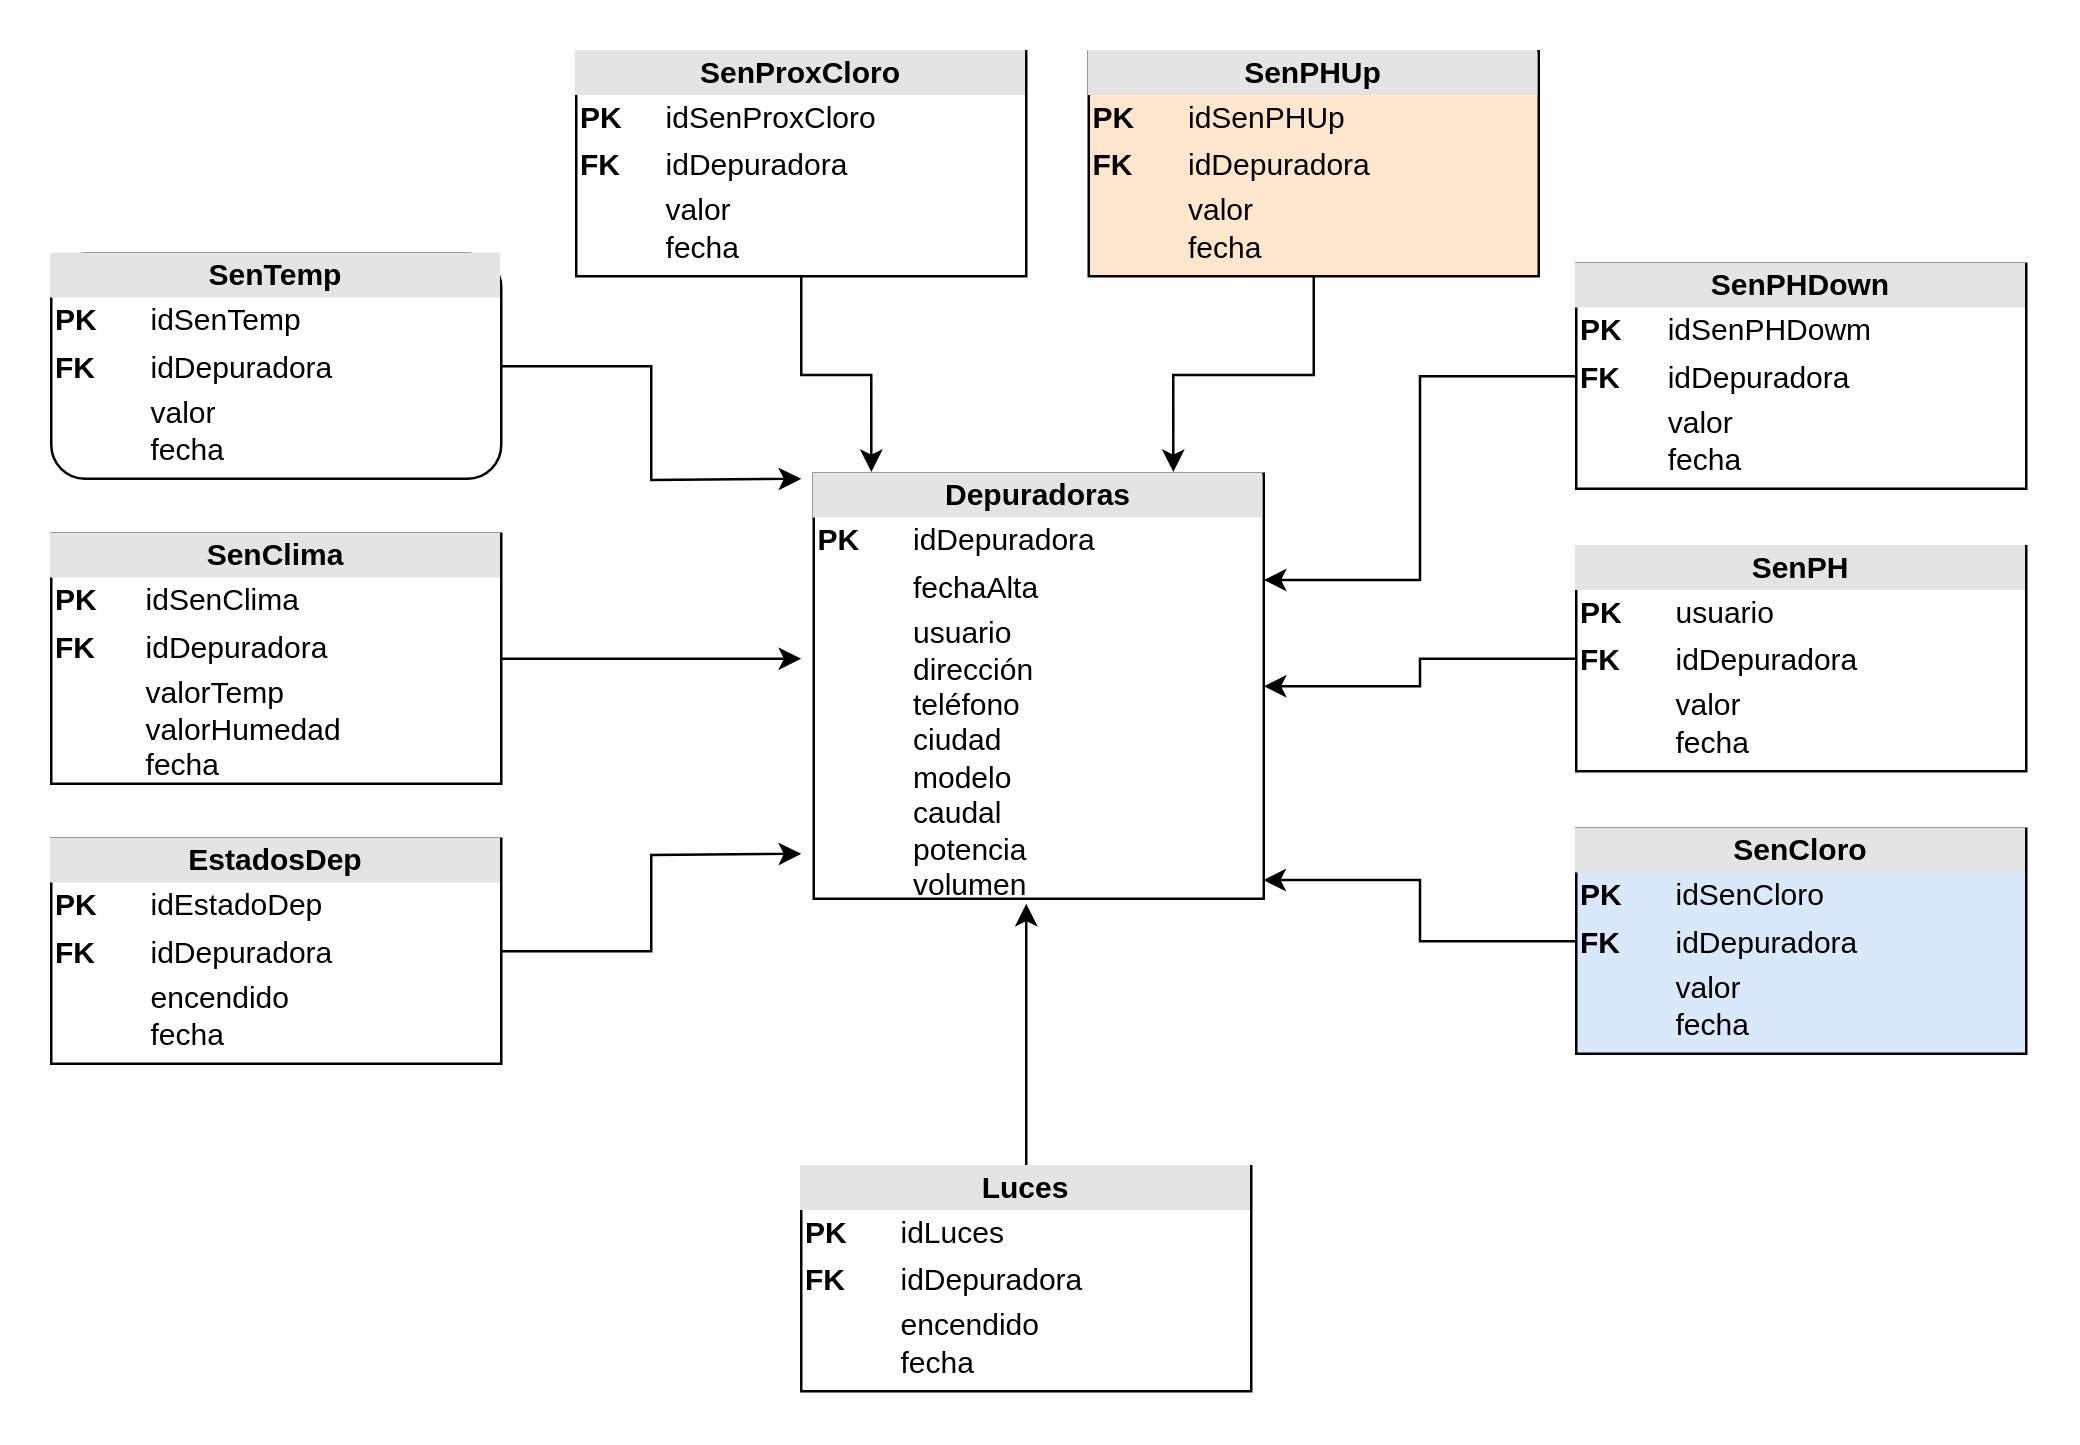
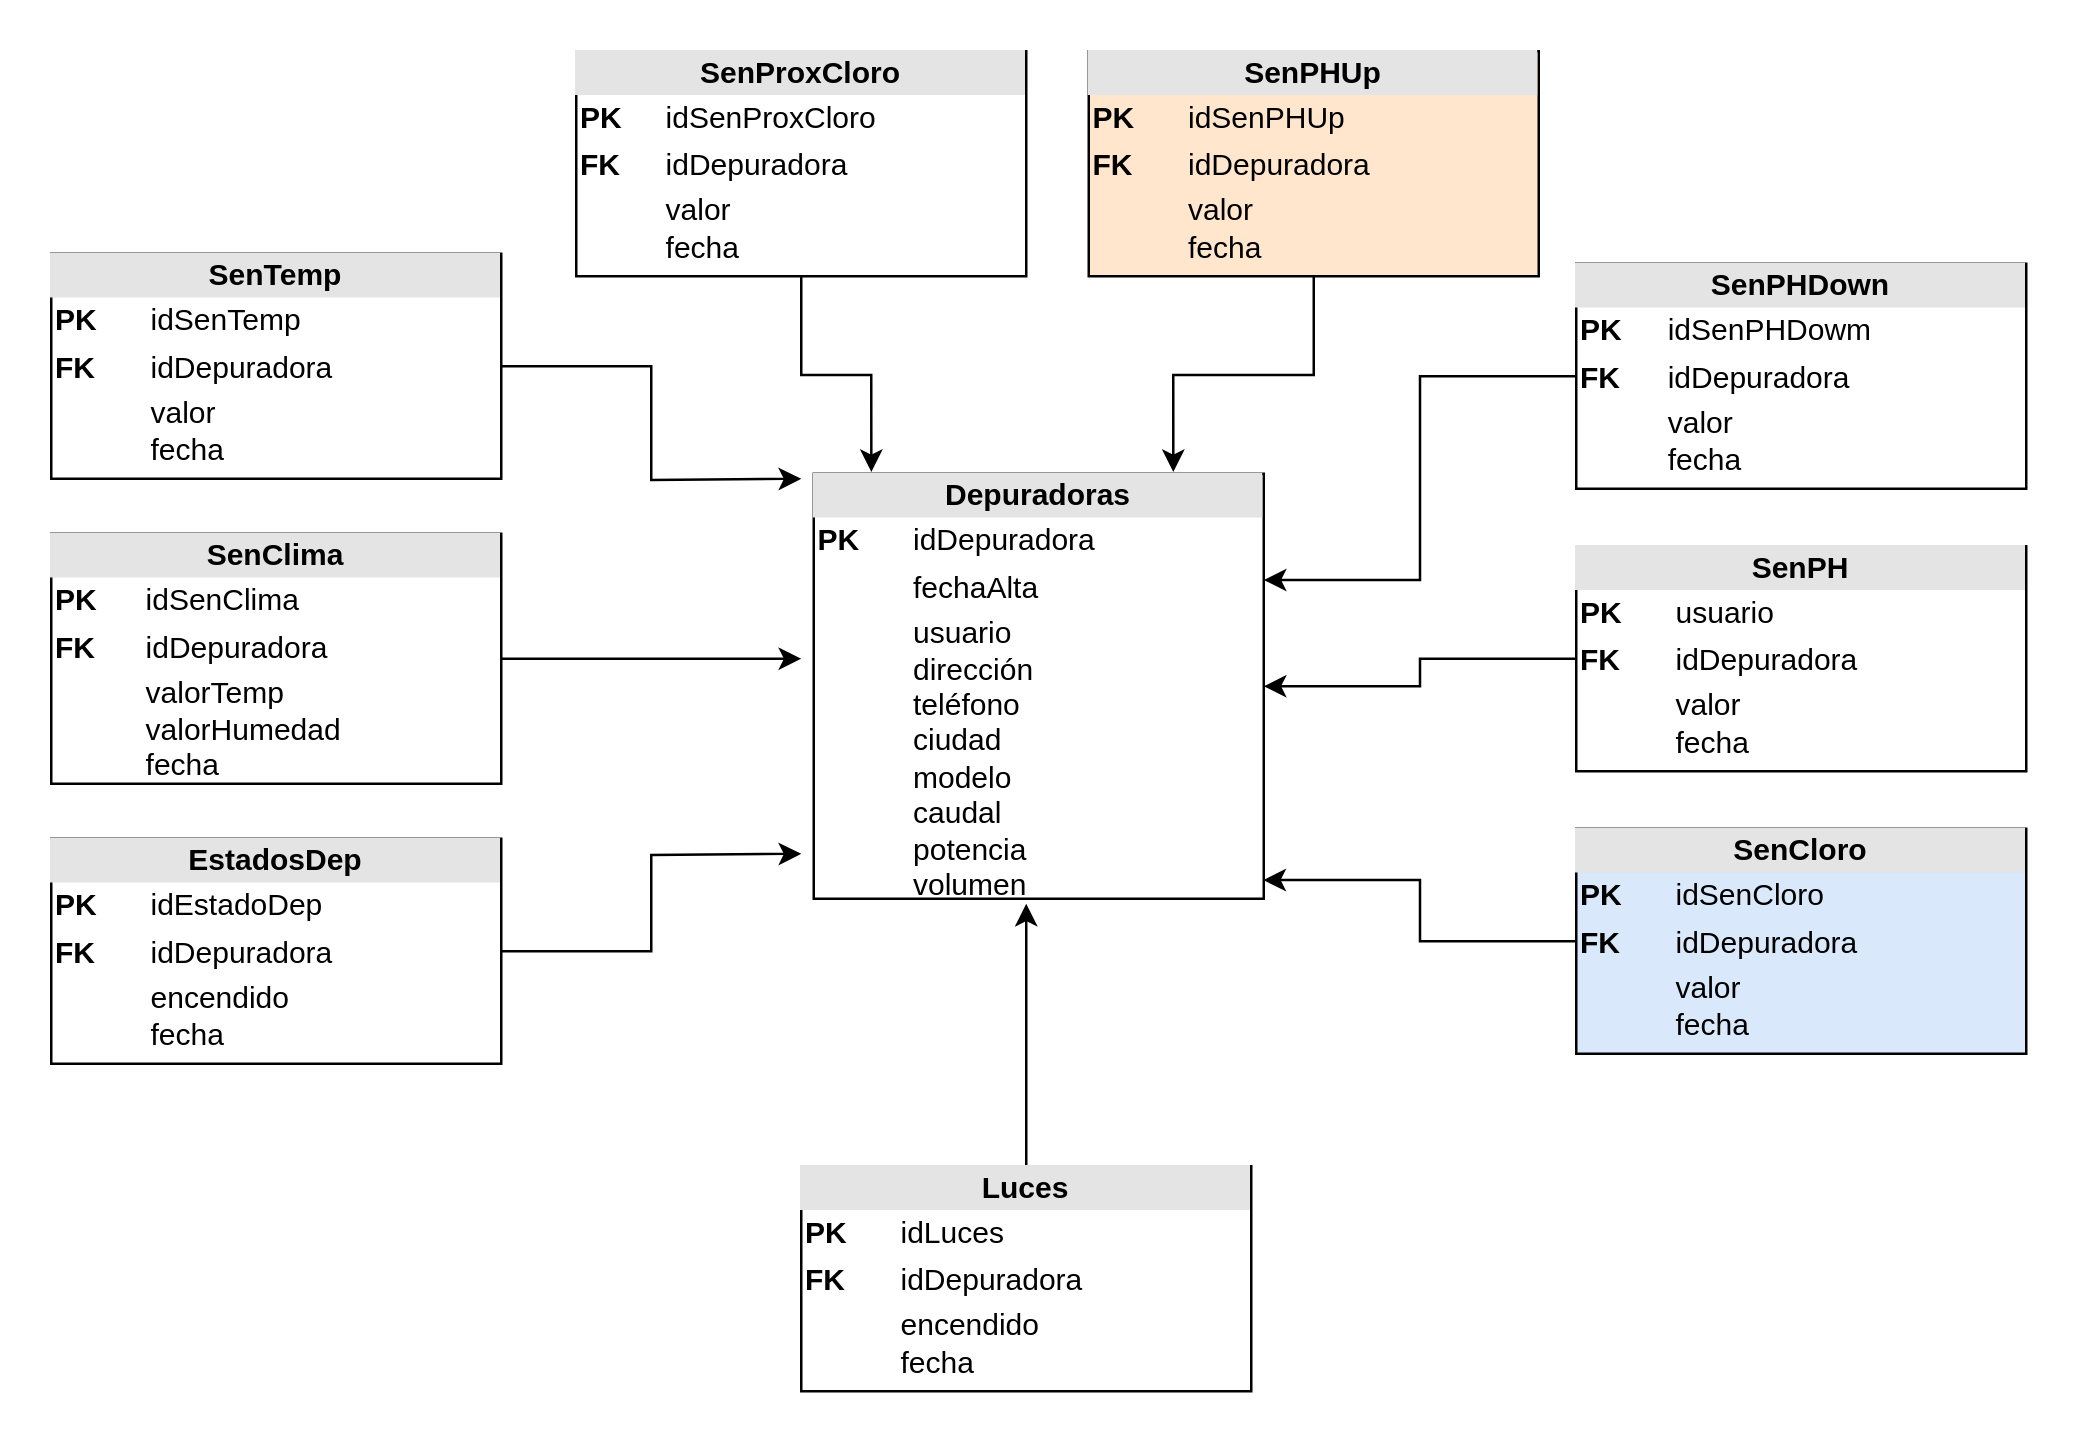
(276, 366) -> (276, 366)
